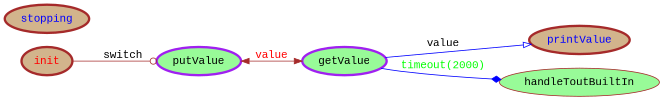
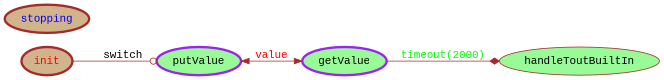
(579, 40) -> none
(436, 75) -> (438, 61)
